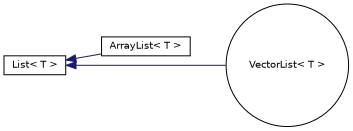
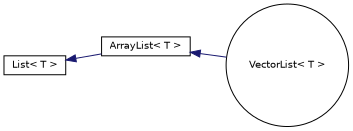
(151, 65) -> (213, 55)
